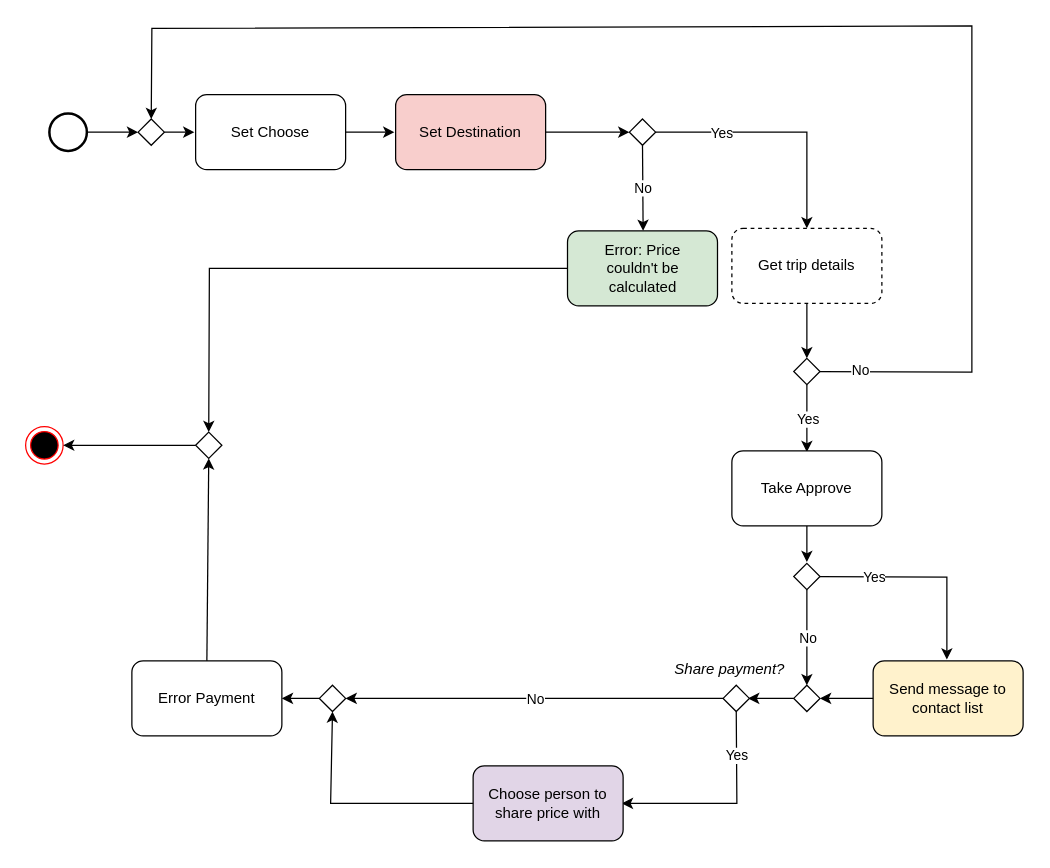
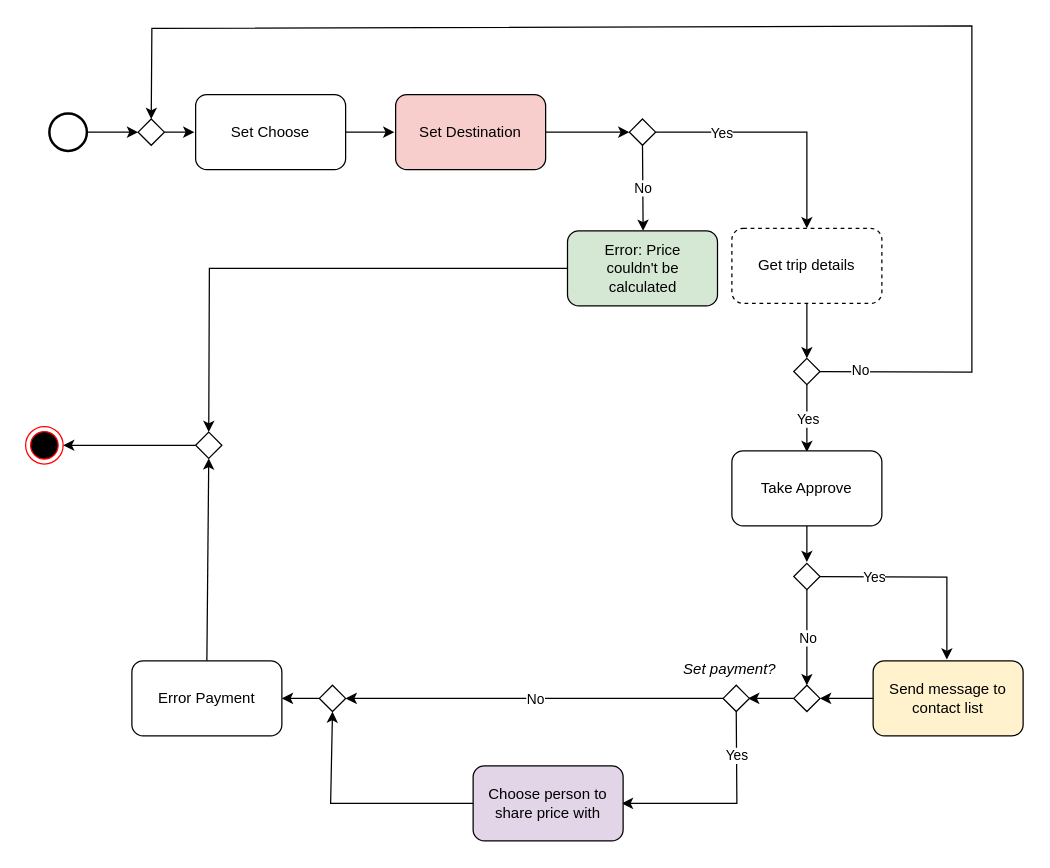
(730, 669) -> (730, 669)
